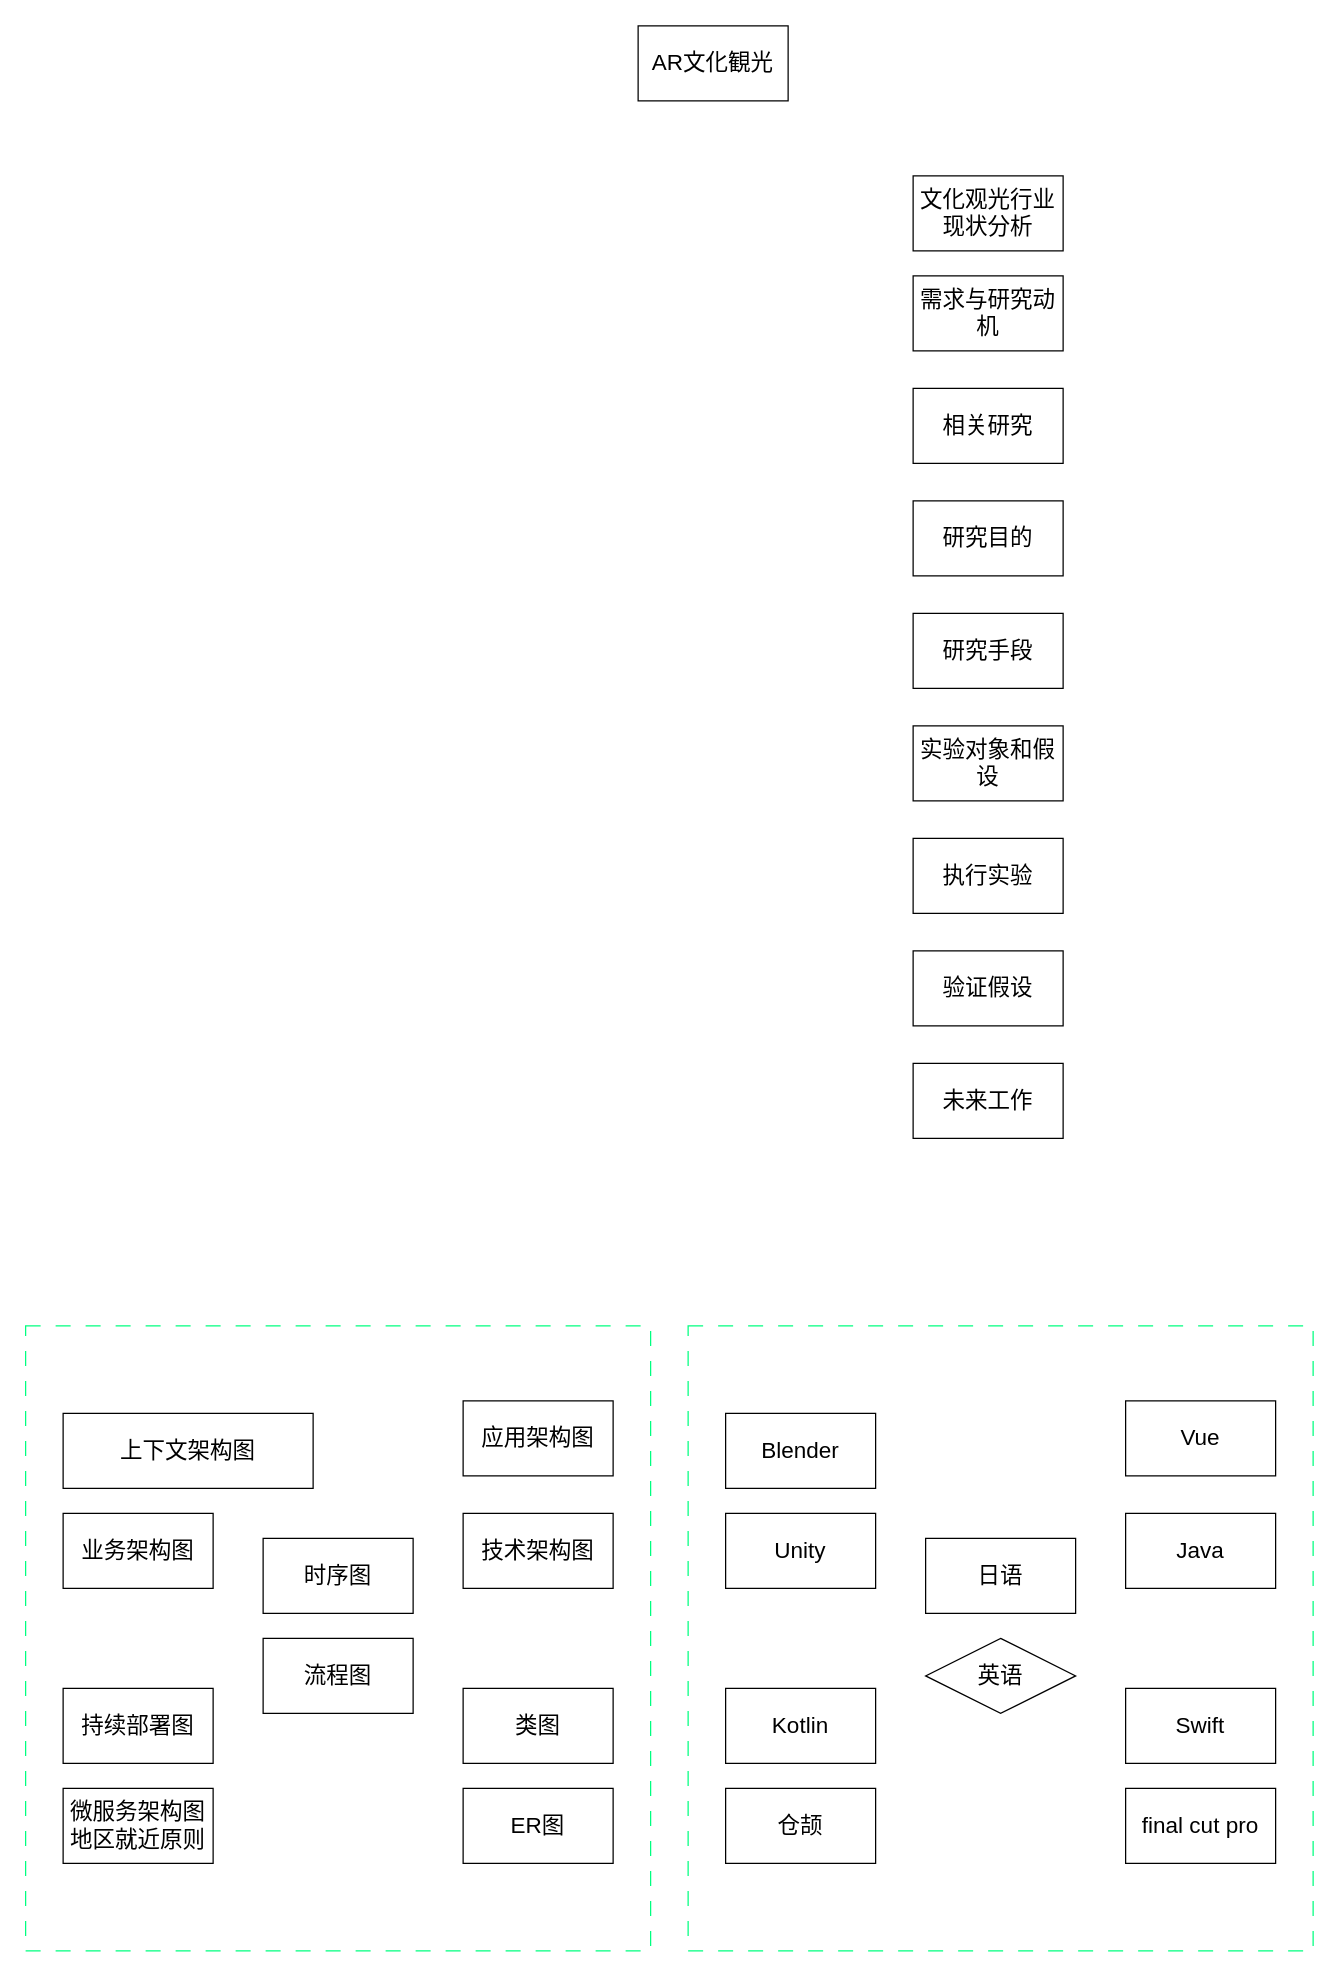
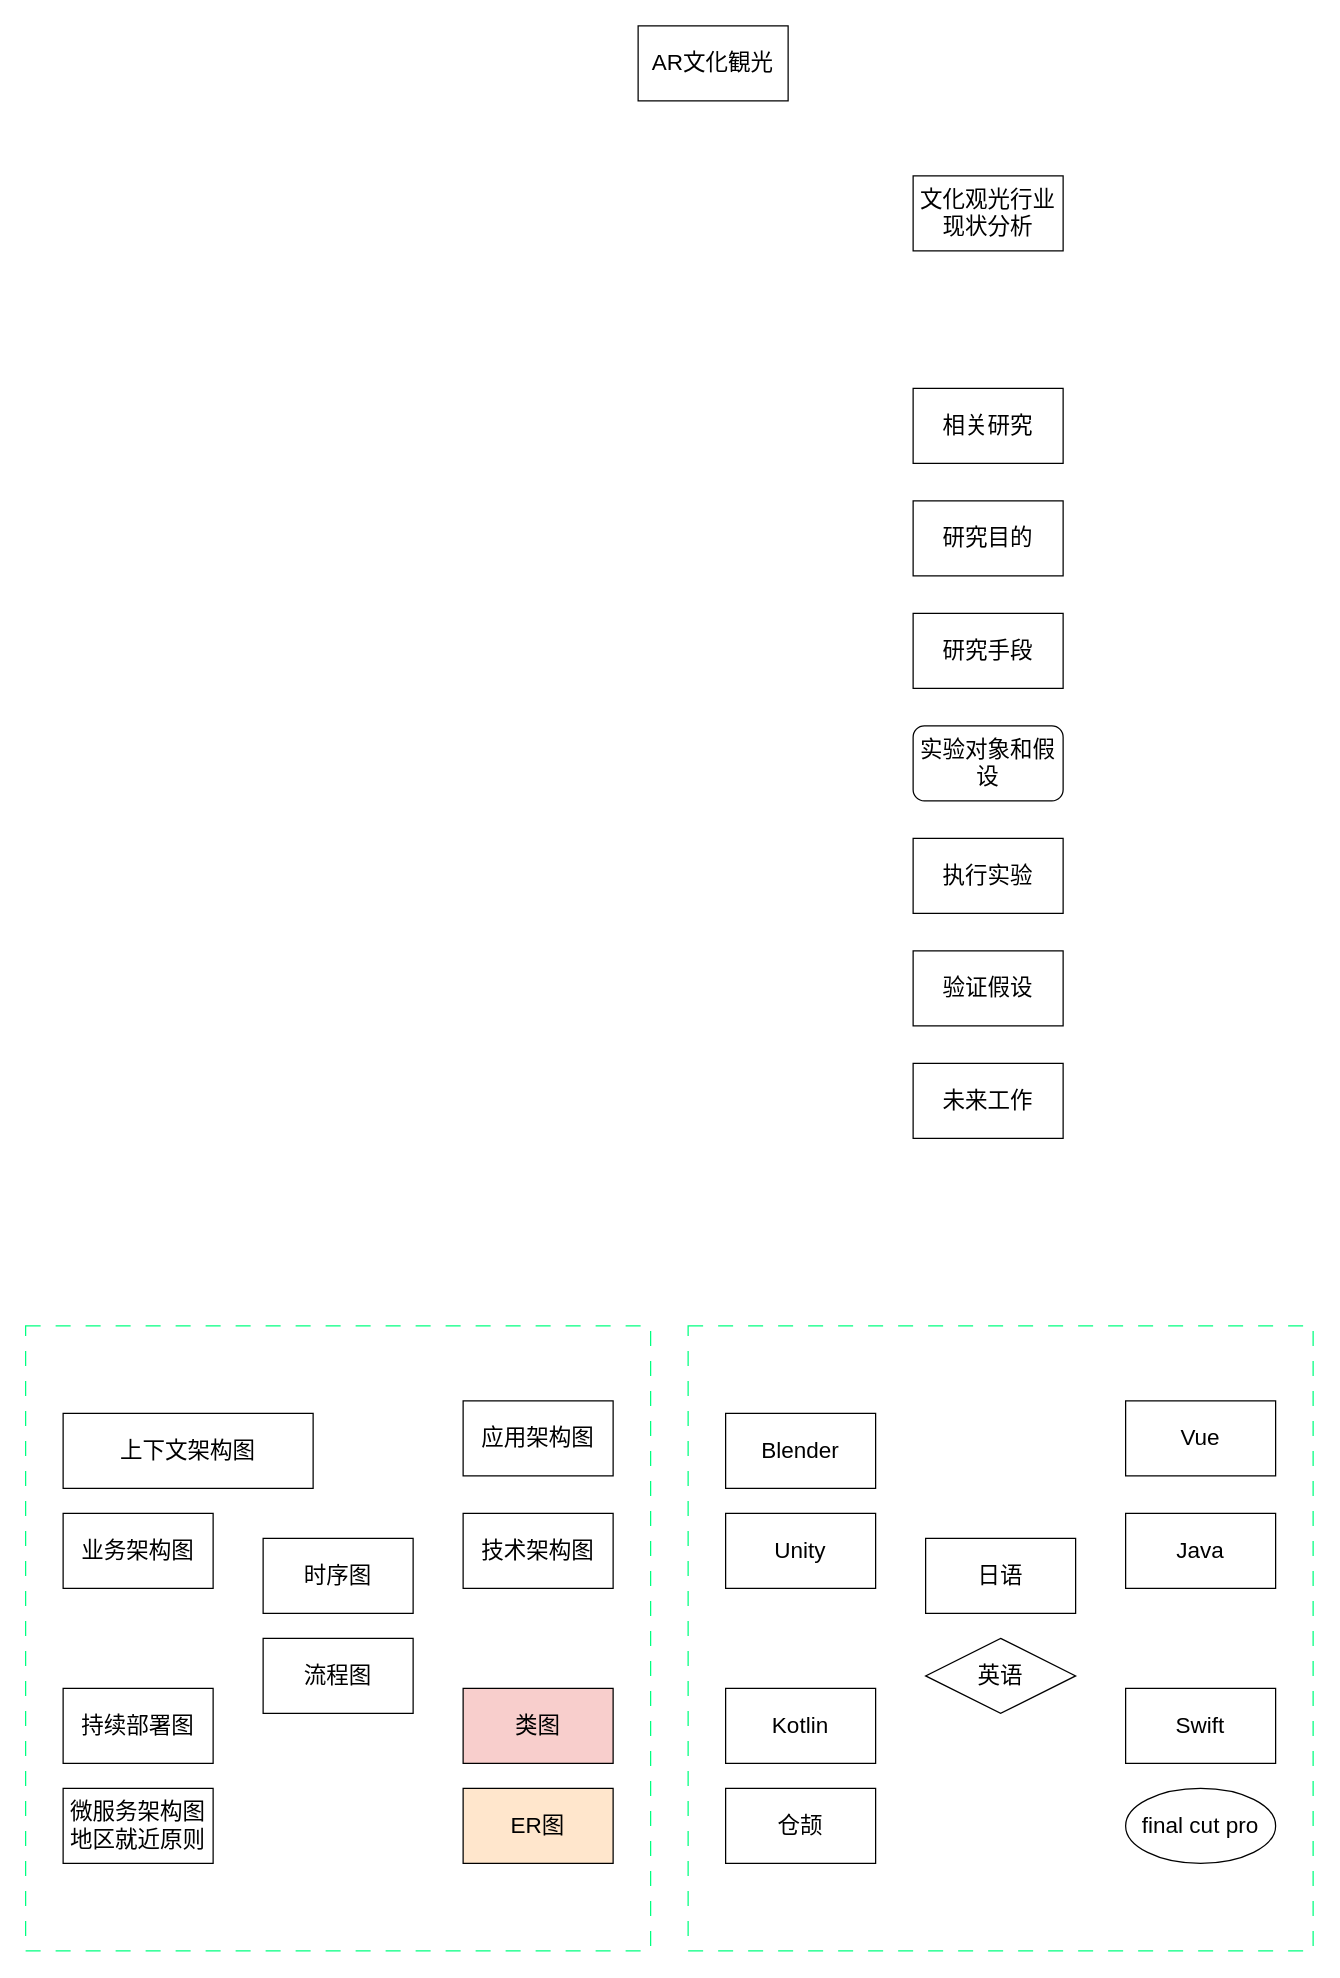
(988, 313) -> none
(988, 763) -> (988, 763)
(538, 1726) -> (538, 1726)
(538, 1826) -> (538, 1826)
(1201, 1826) -> (1201, 1826)
